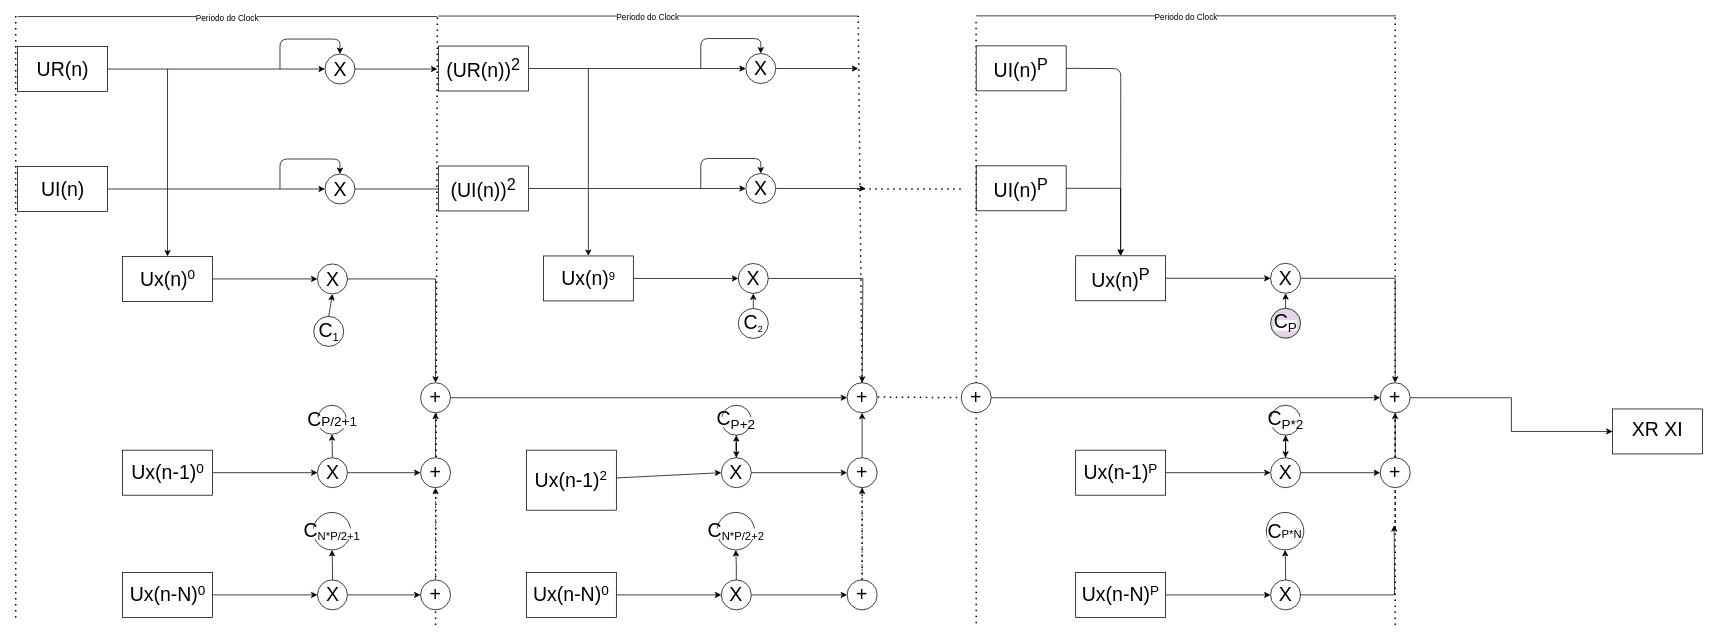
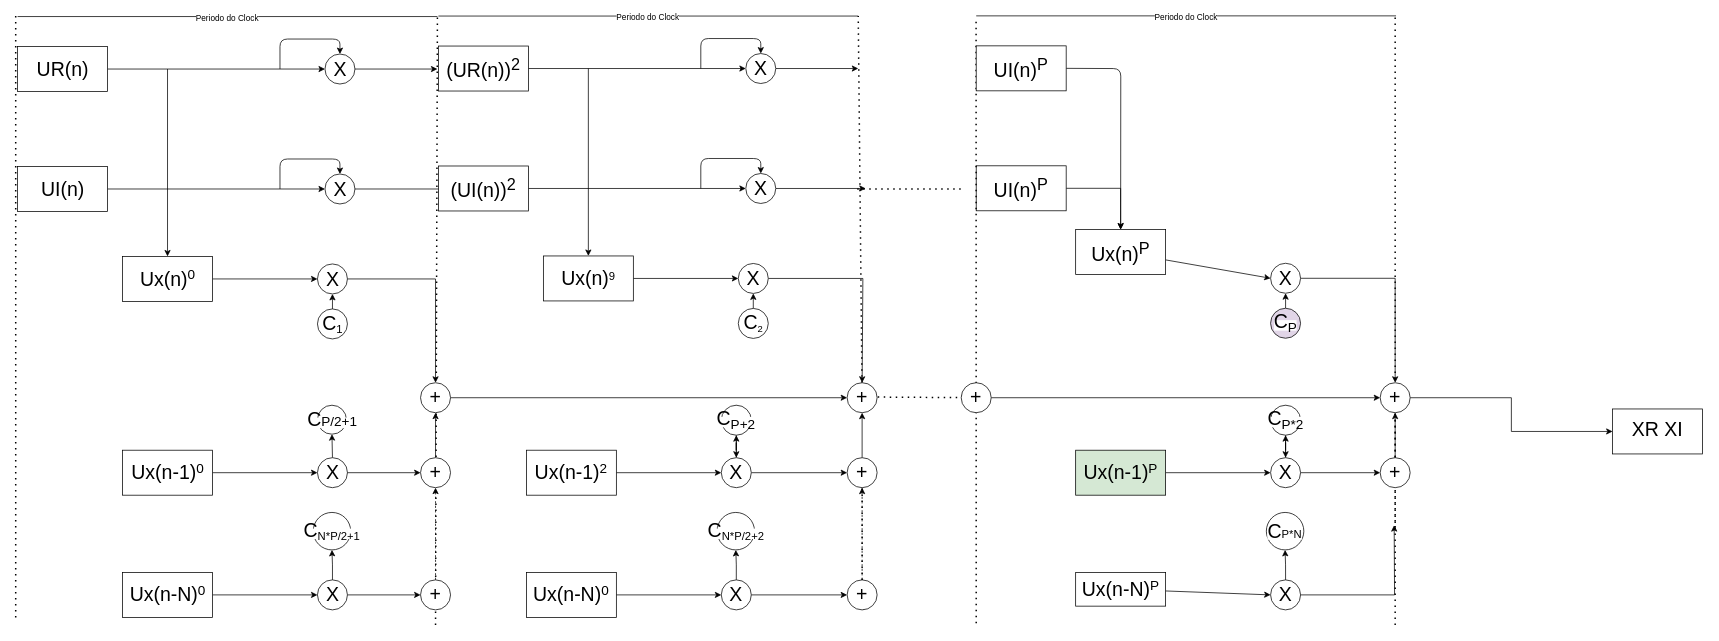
(1121, 278) -> (1121, 252)
(329, 332) -> (332, 324)
(1121, 473) -> (1121, 473)
(571, 480) -> (571, 473)
(1121, 595) -> (1121, 590)
